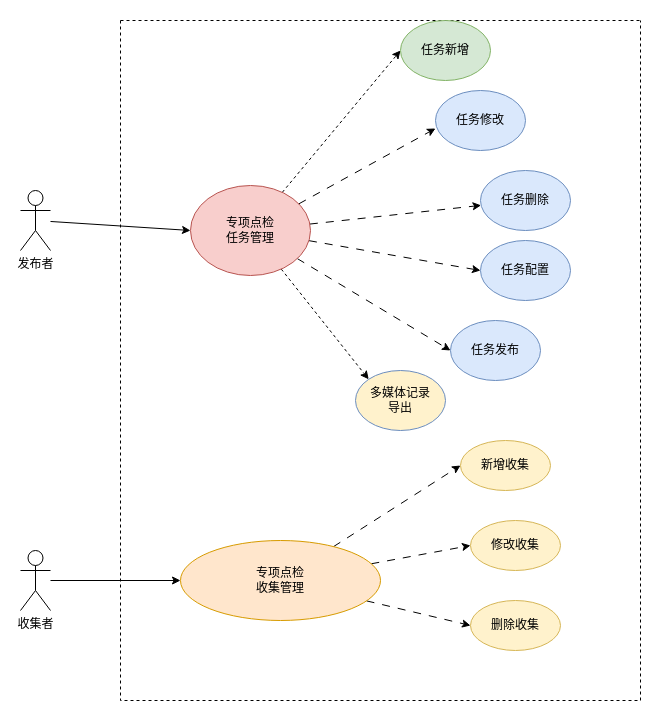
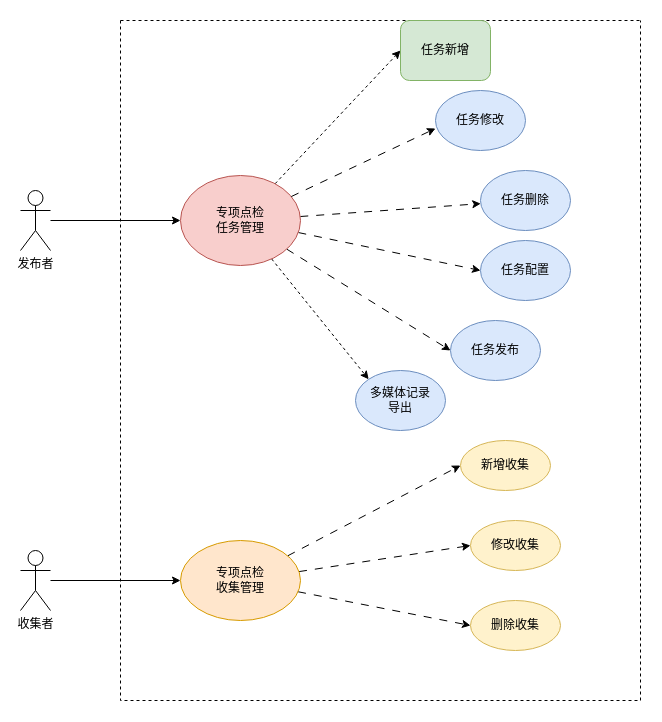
(446, 51) -> (446, 51)
(251, 231) -> (241, 221)
(401, 401) -> (401, 401)
(281, 581) -> (241, 581)
